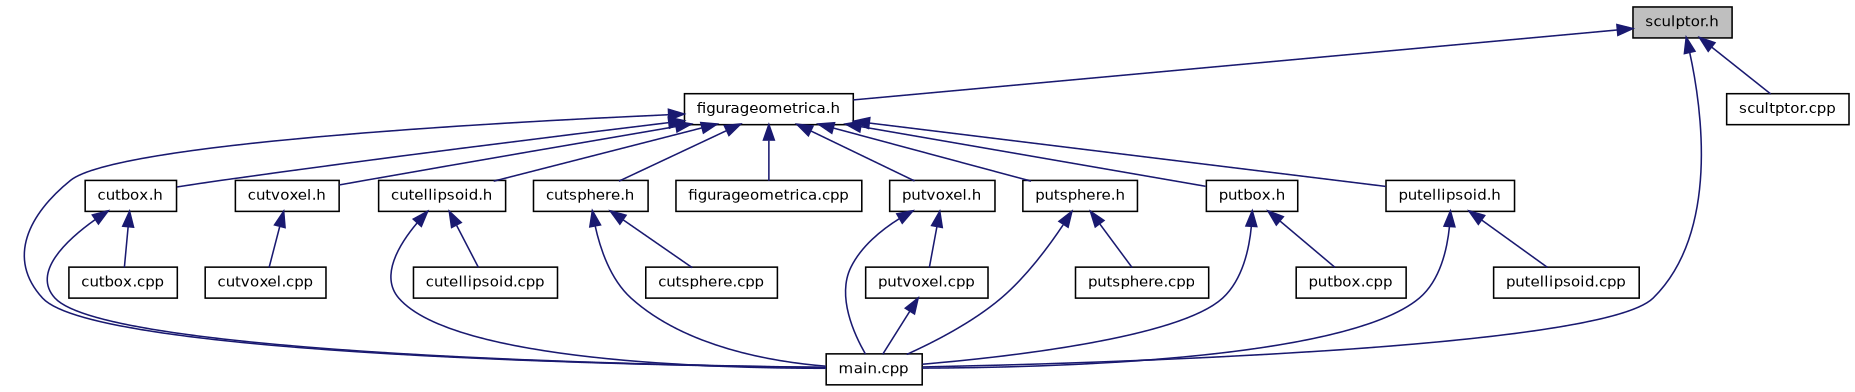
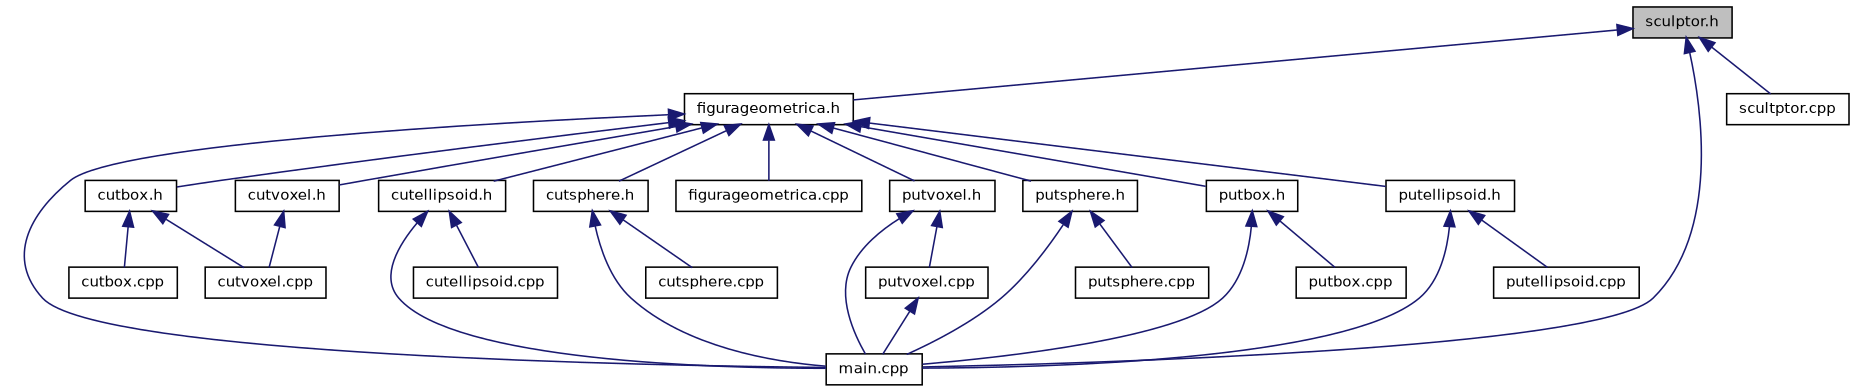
(388, 353) -> (205, 243)
